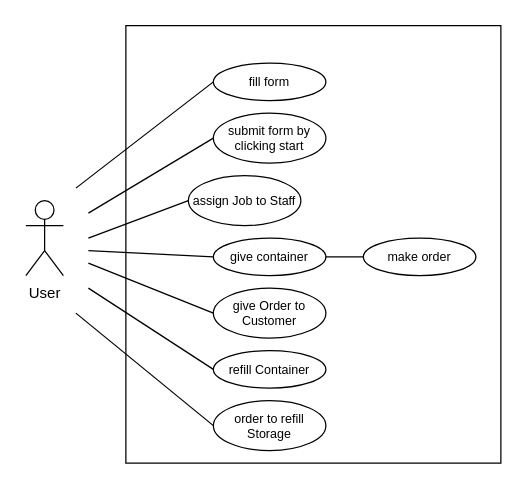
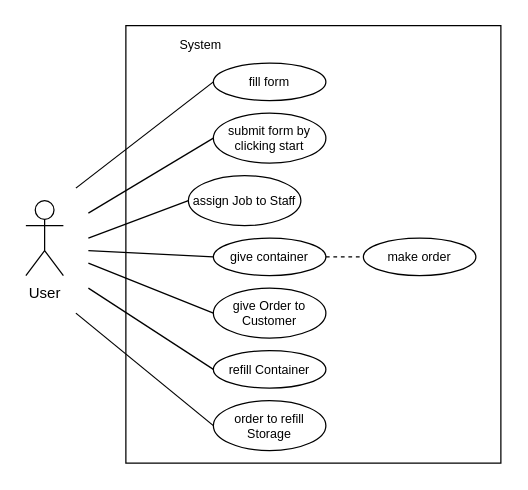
none -> (201, 44)
(345, 257) -> (345, 257)
